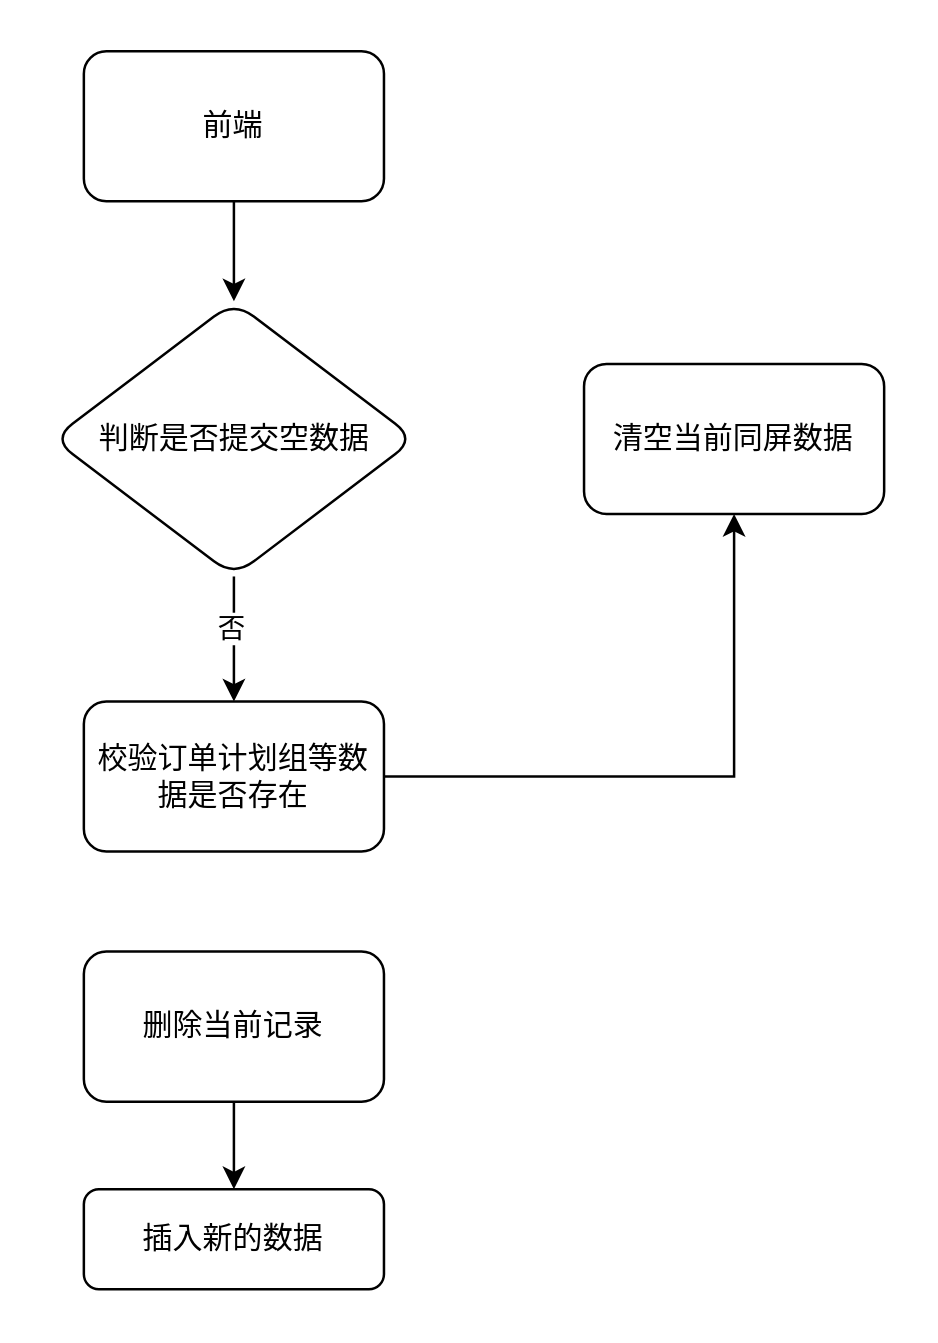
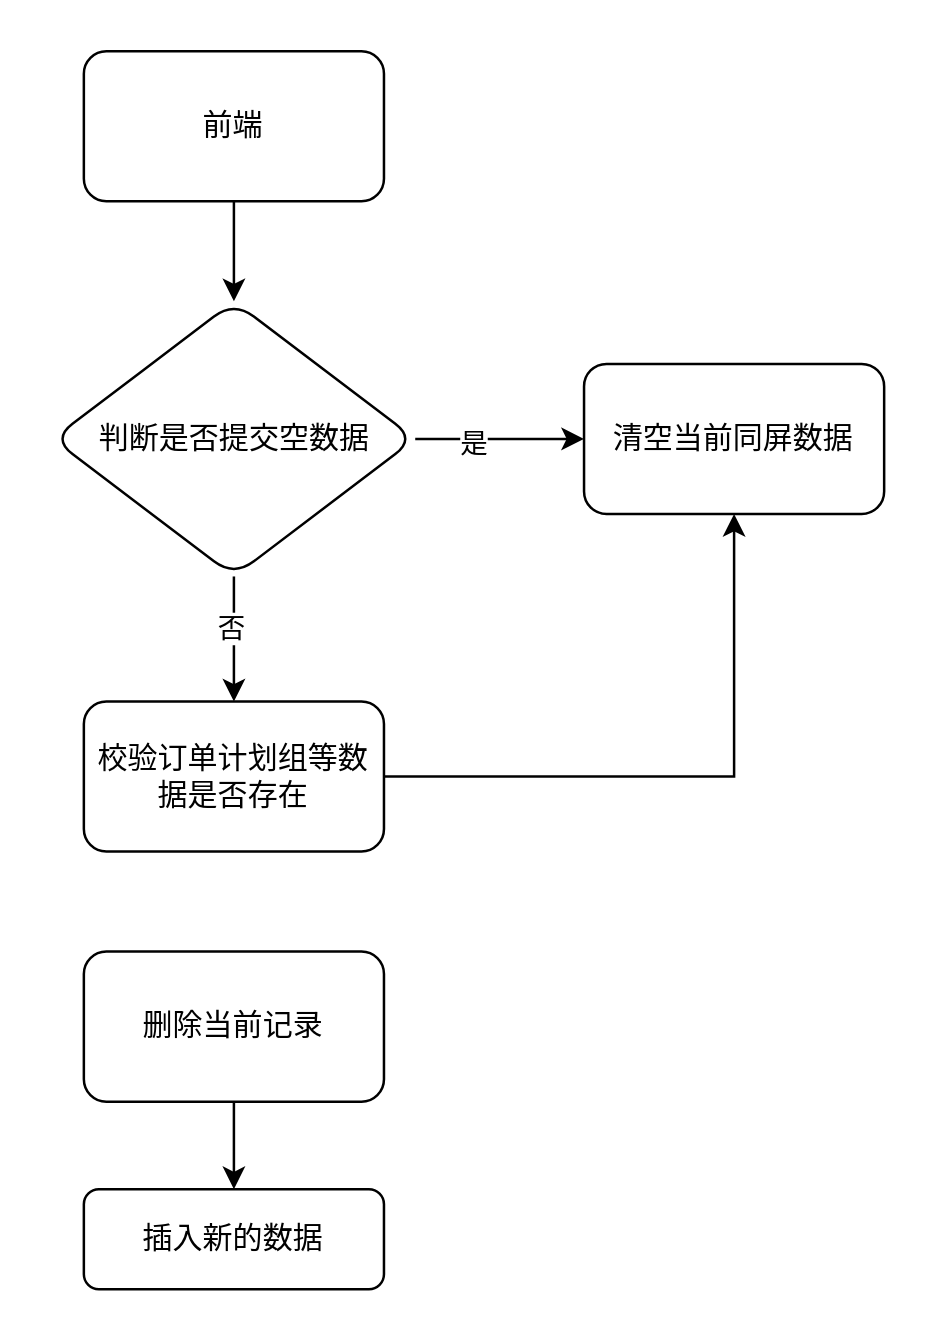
none -> (491, 439)
